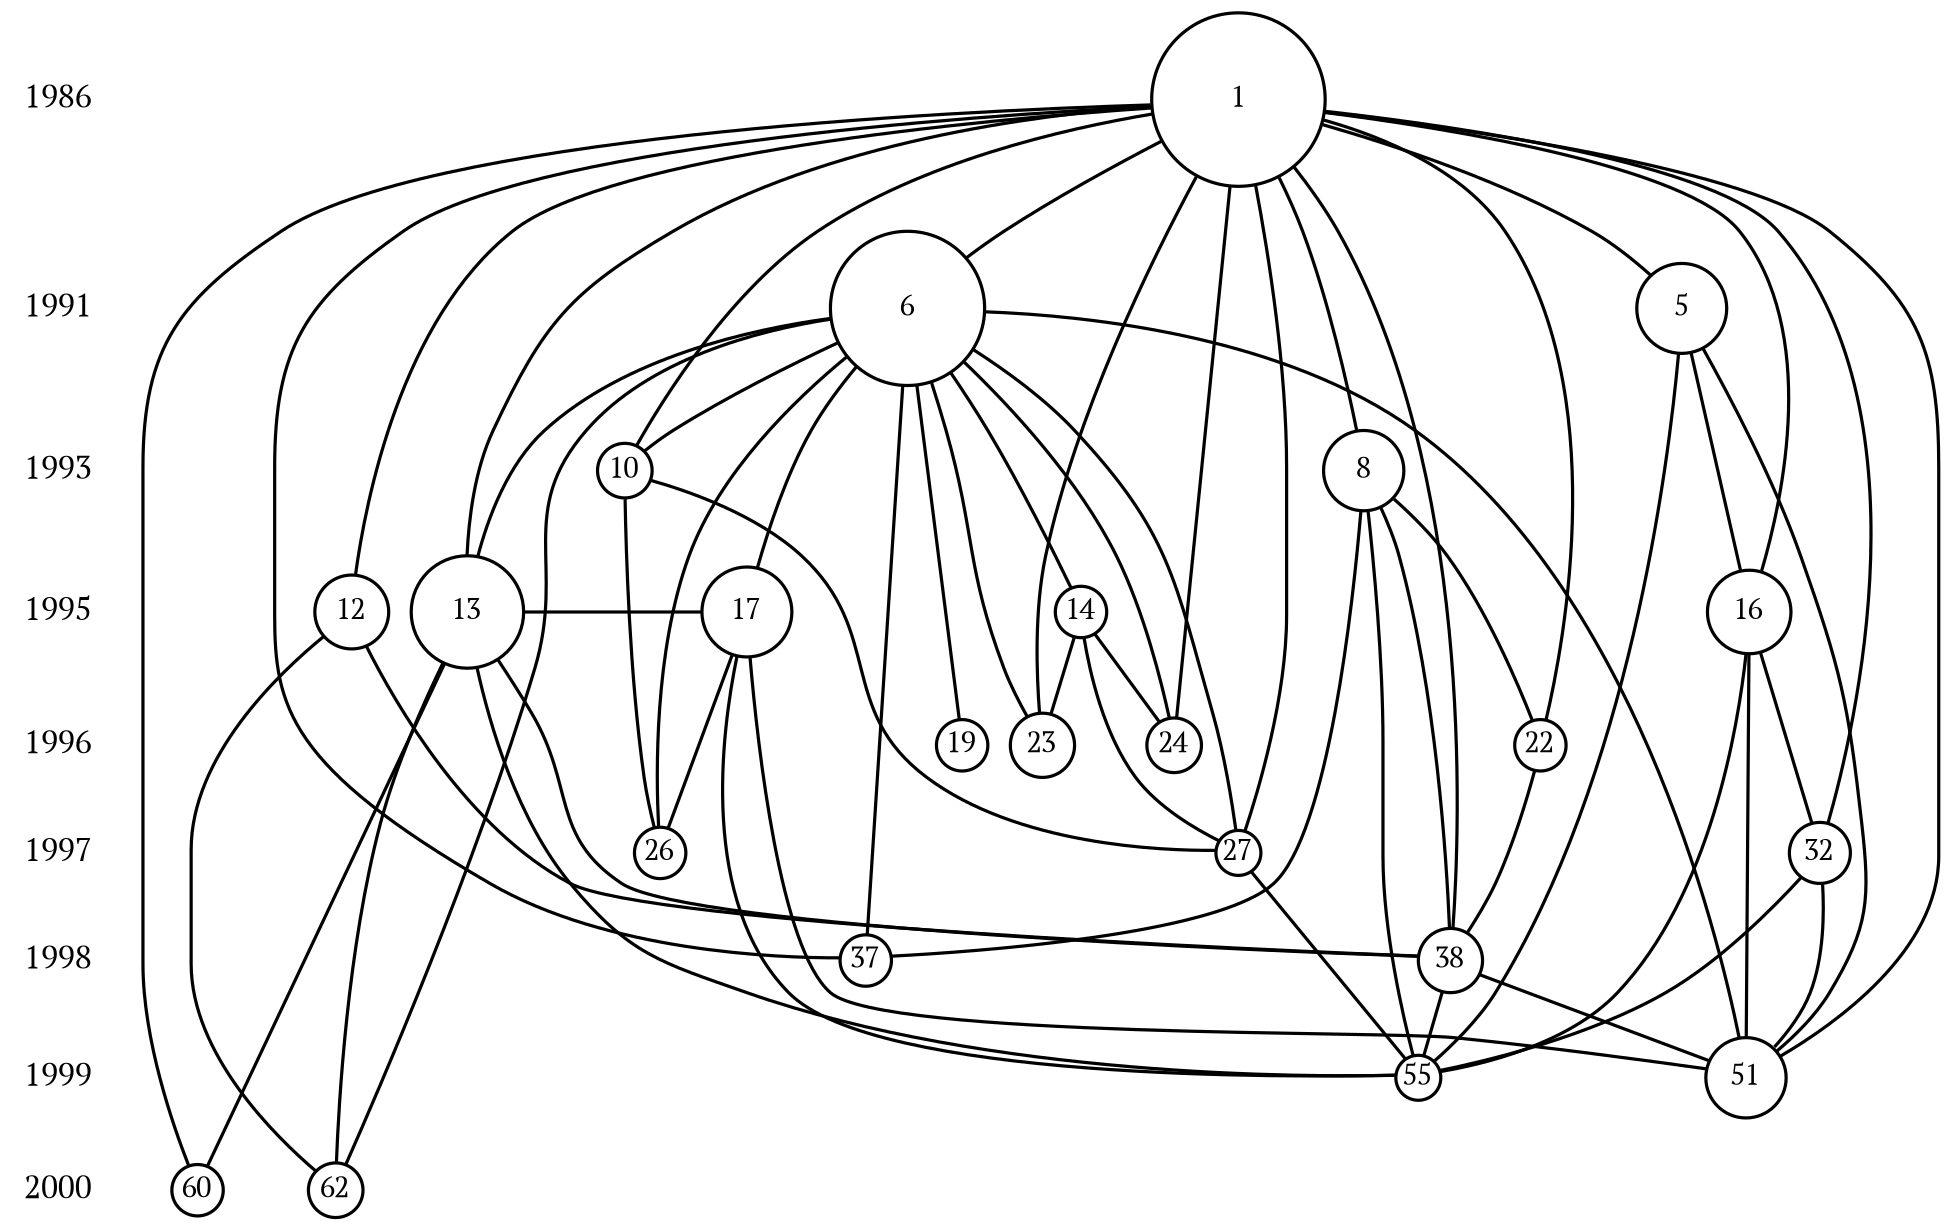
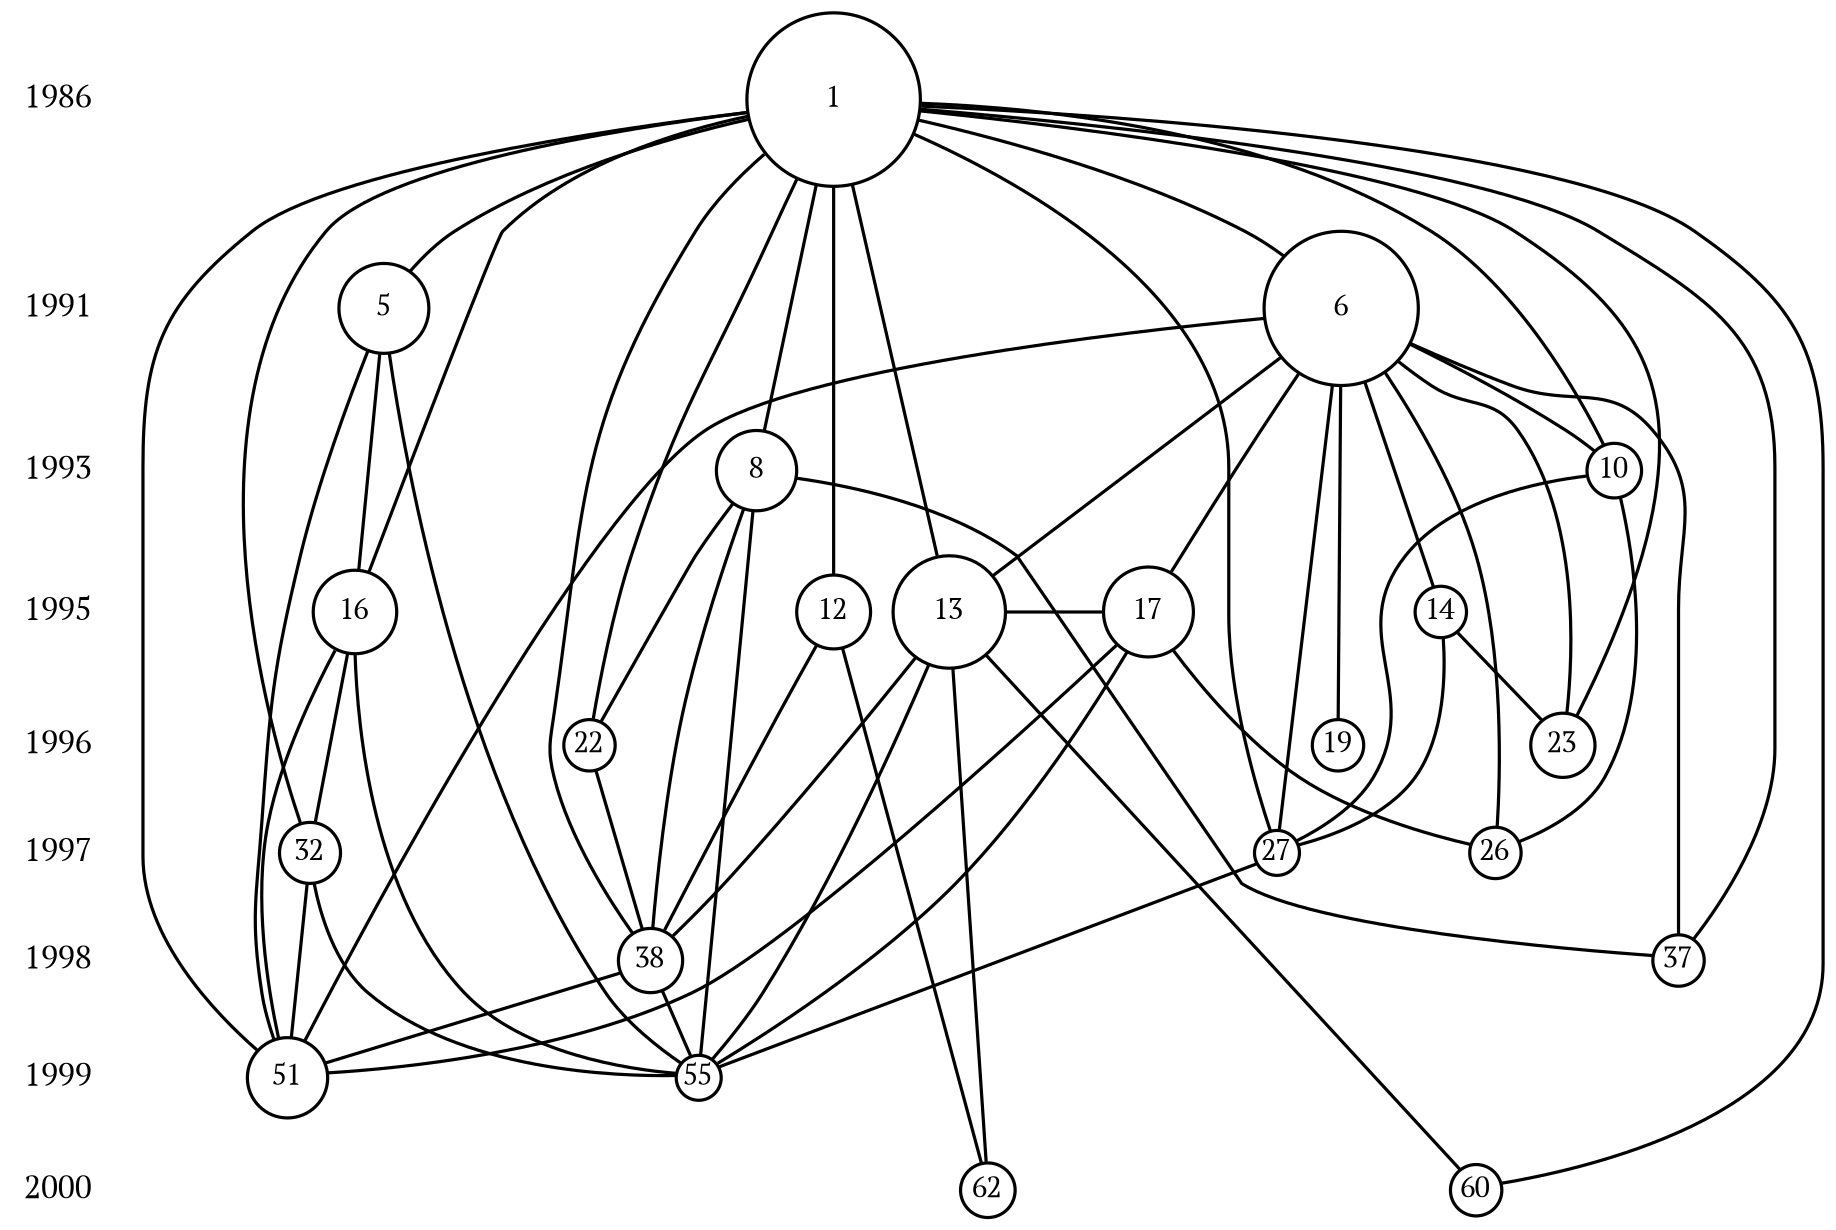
(534, 672) -> none
(1174, 745) -> none
